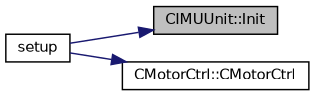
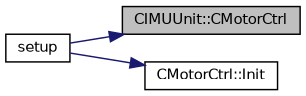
(216, 20) -> (211, 20)
(216, 76) -> (211, 76)
